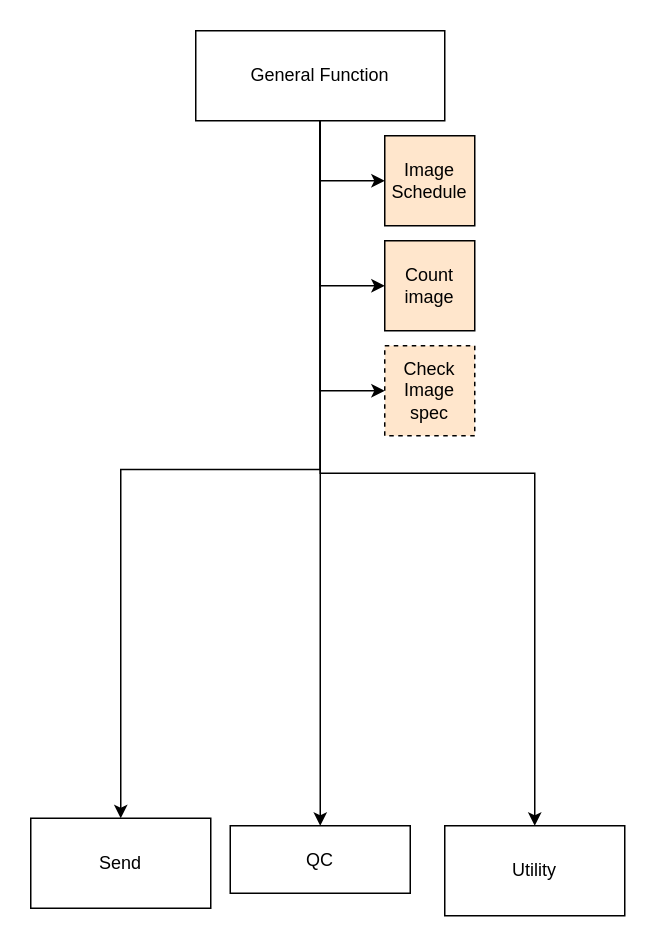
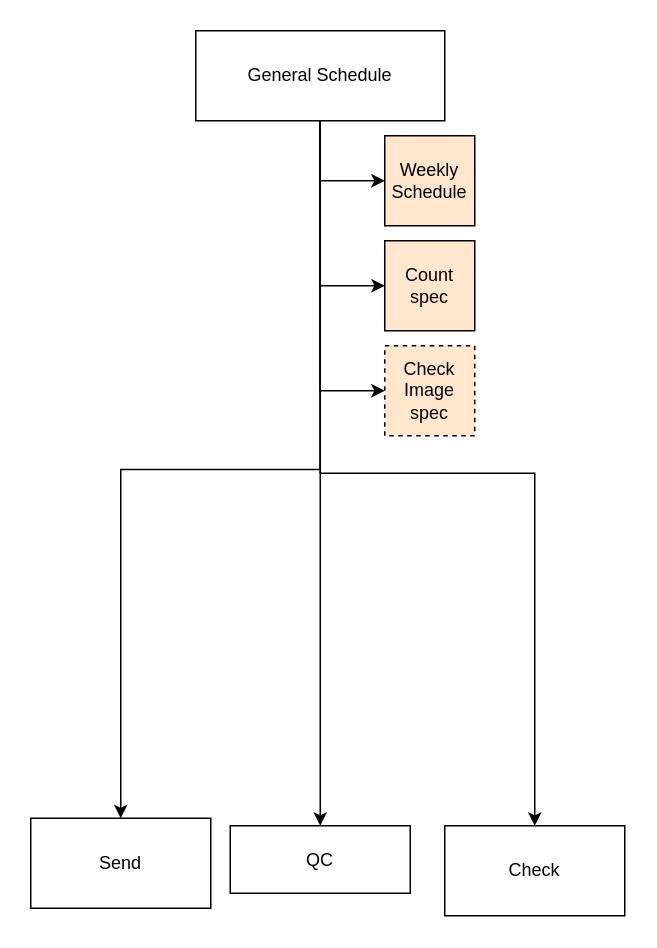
(320, 76) -> (320, 76)
(430, 181) -> (430, 181)
(430, 286) -> (430, 286)
(535, 871) -> (535, 871)
